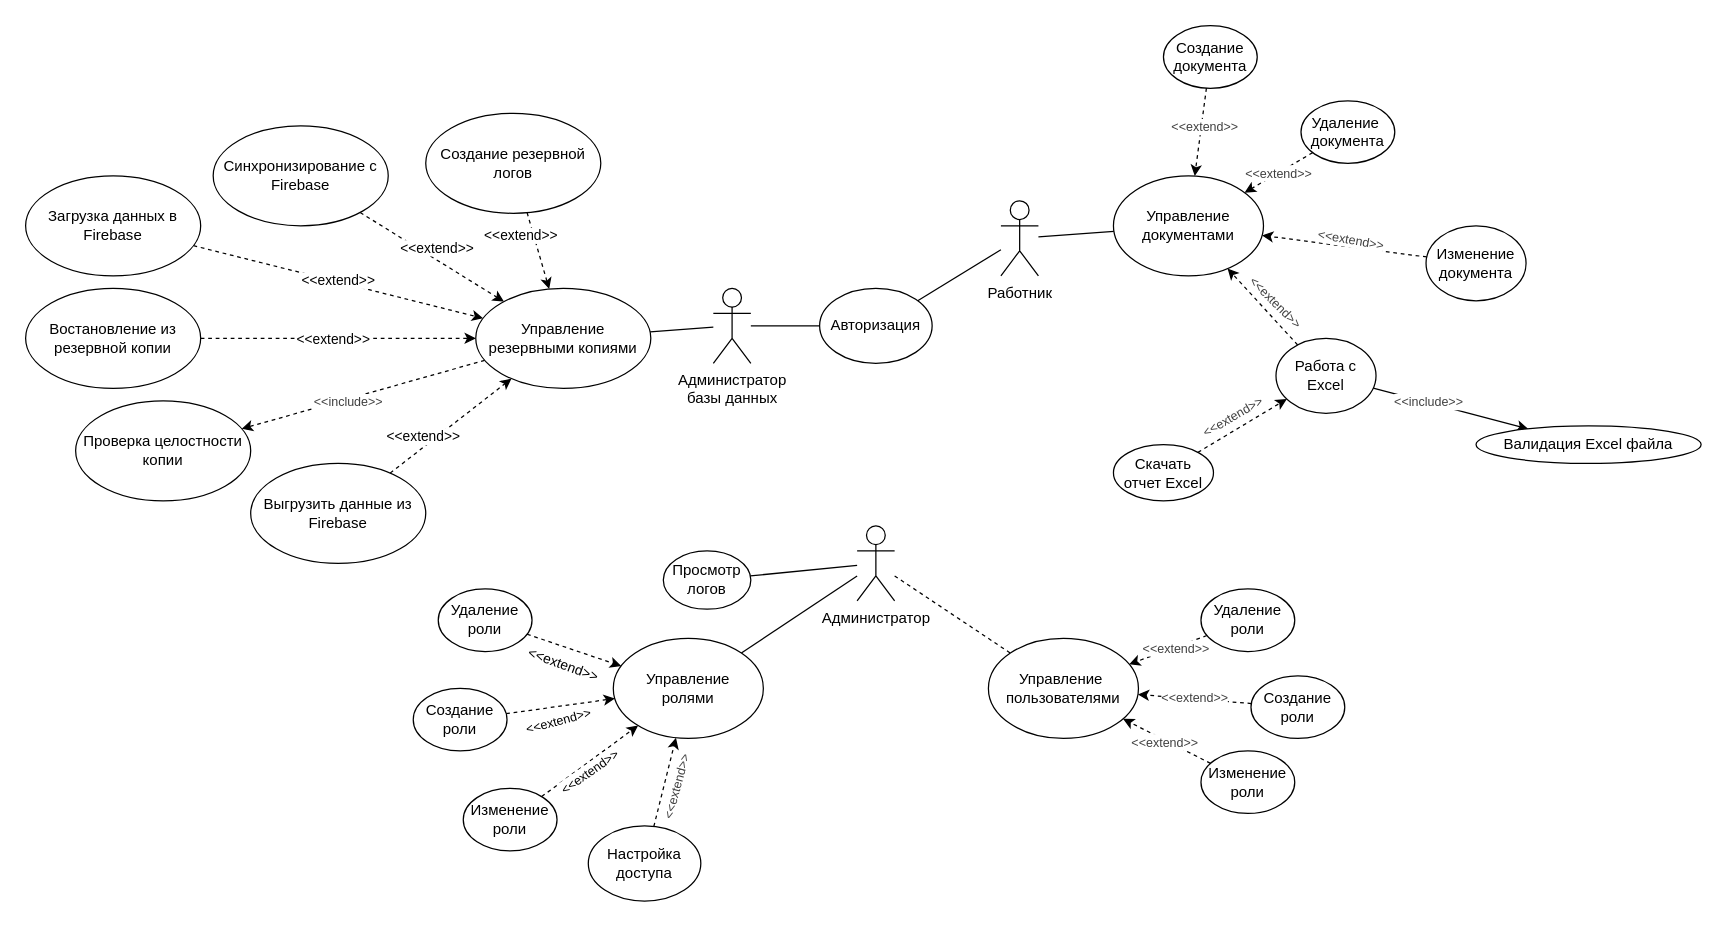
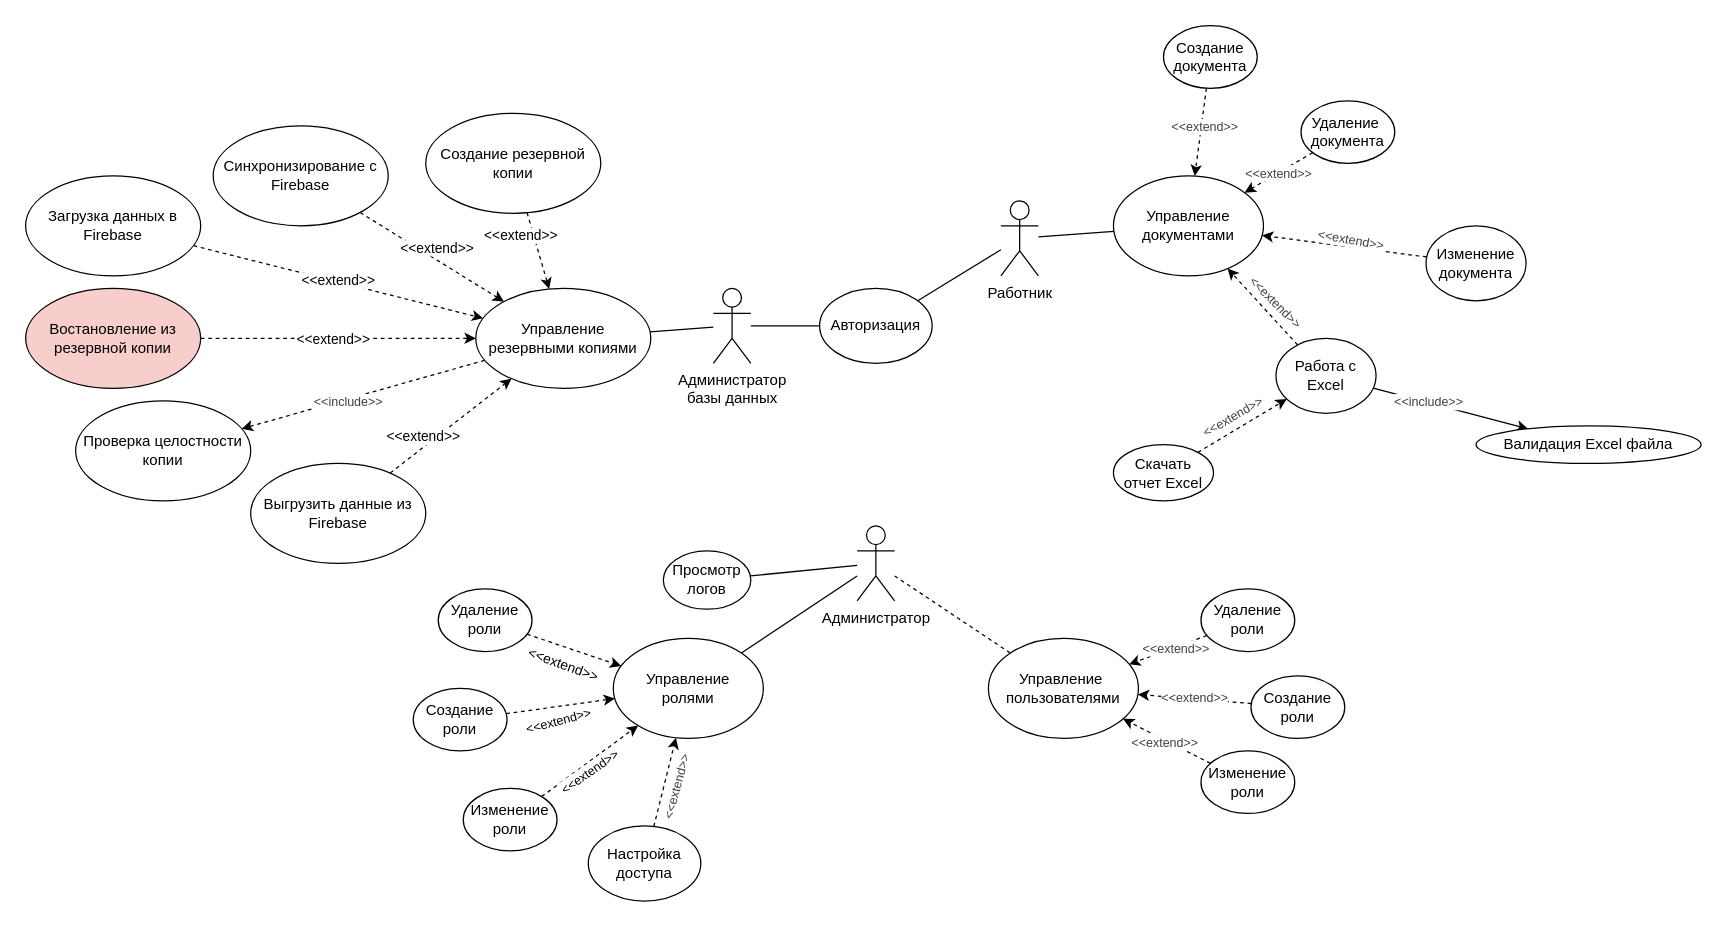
(513, 163) -> (513, 163)
(113, 338) -> (113, 338)
